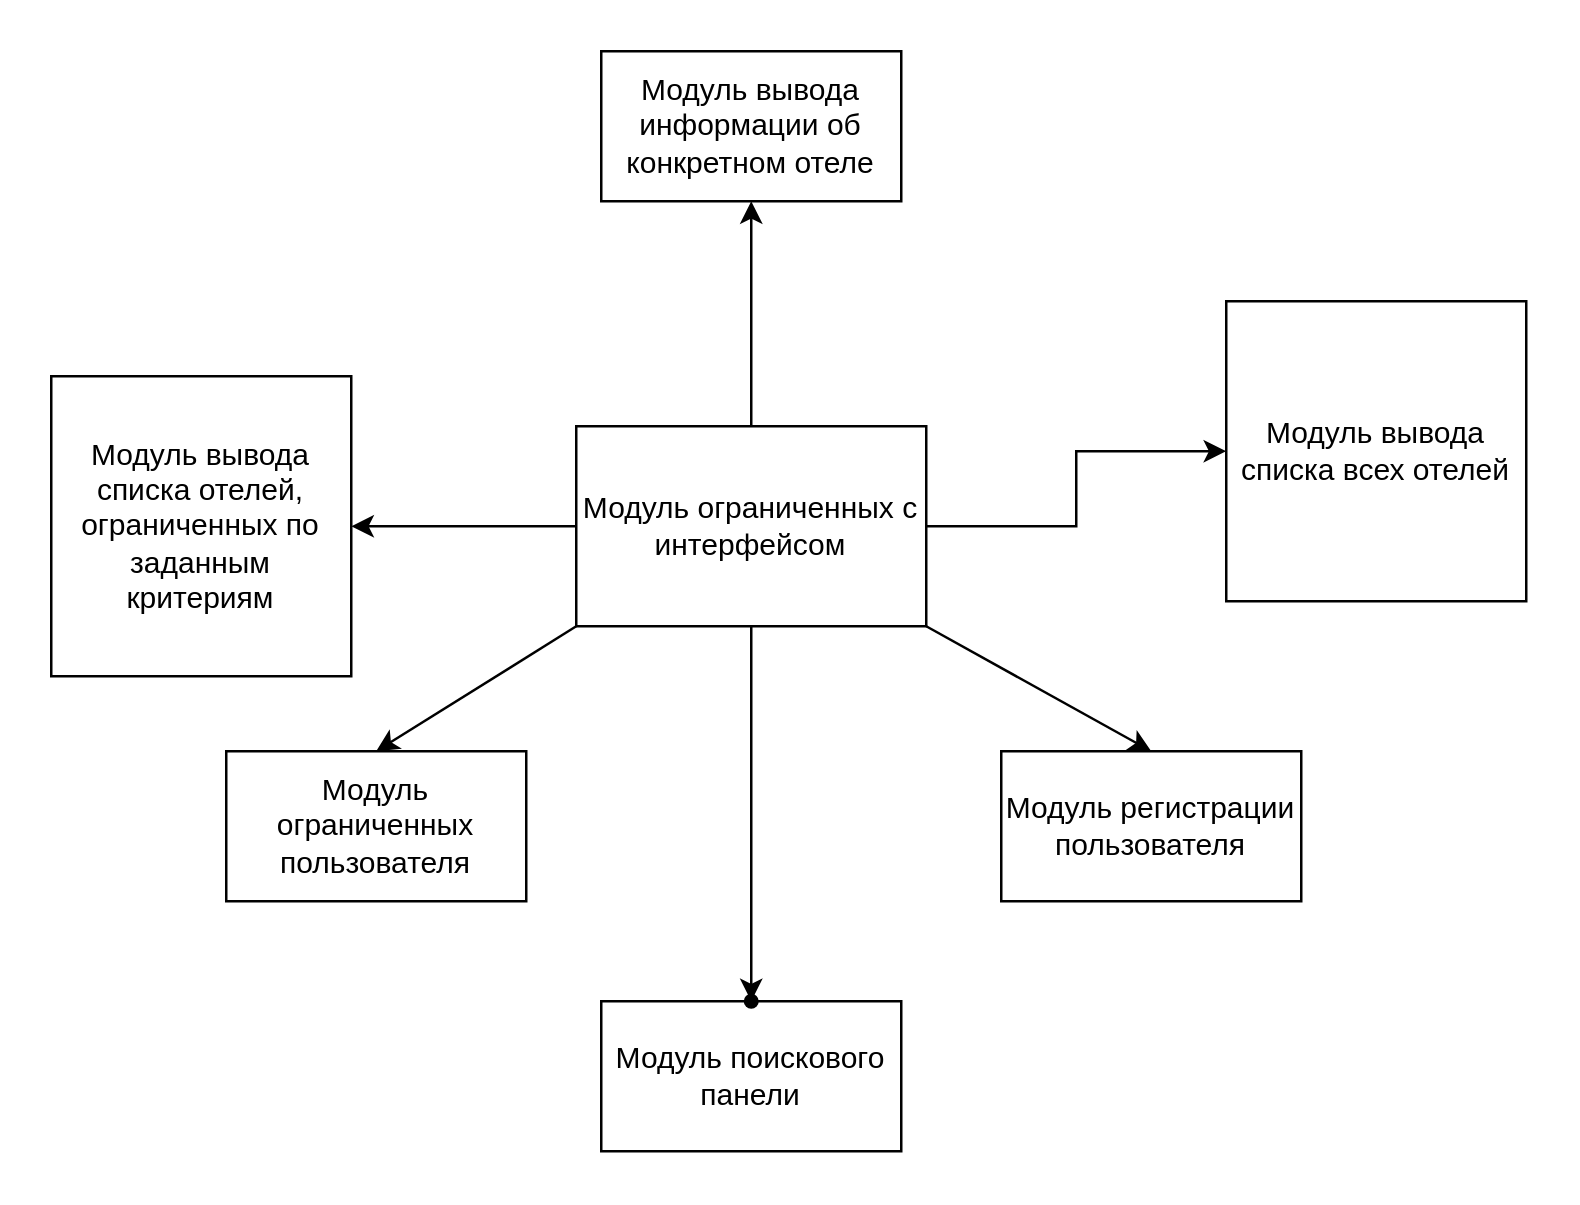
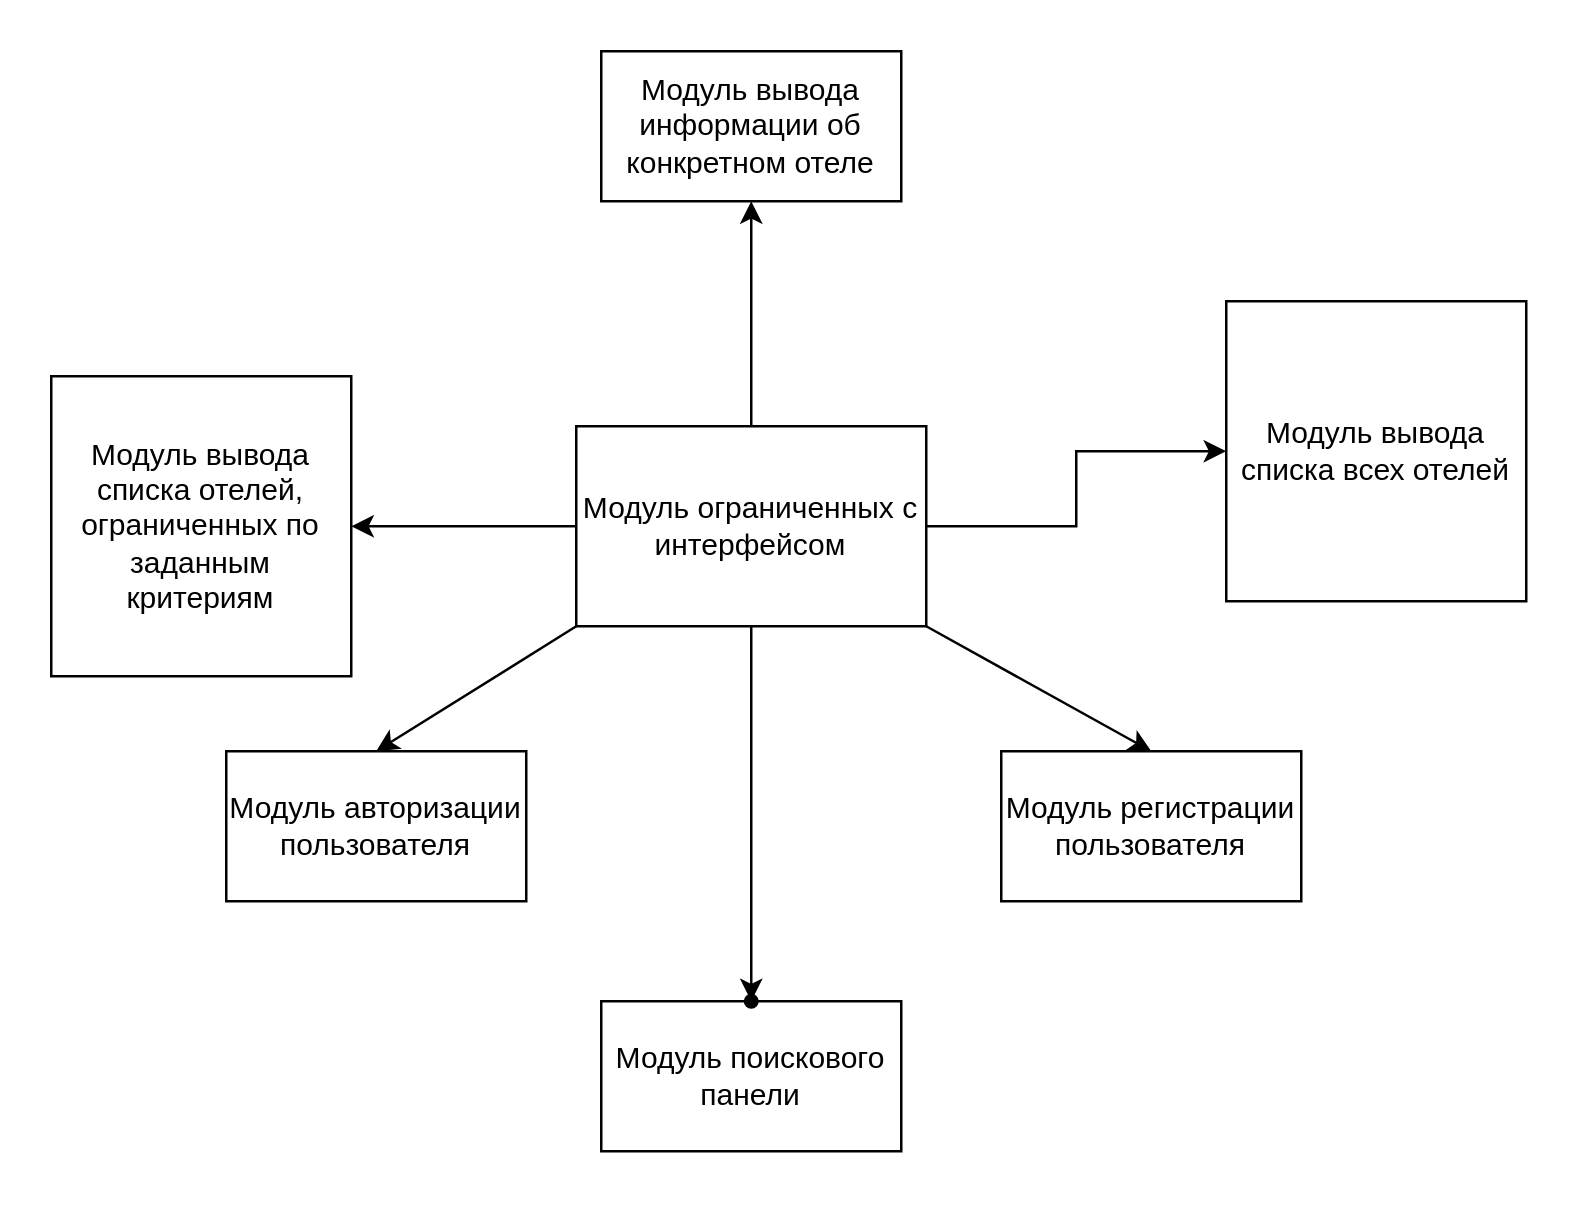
(376, 826) -> (376, 826)
